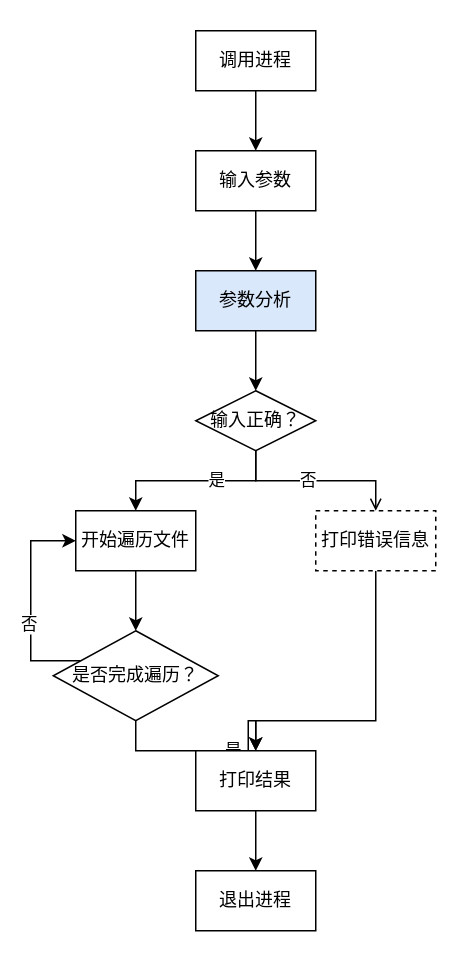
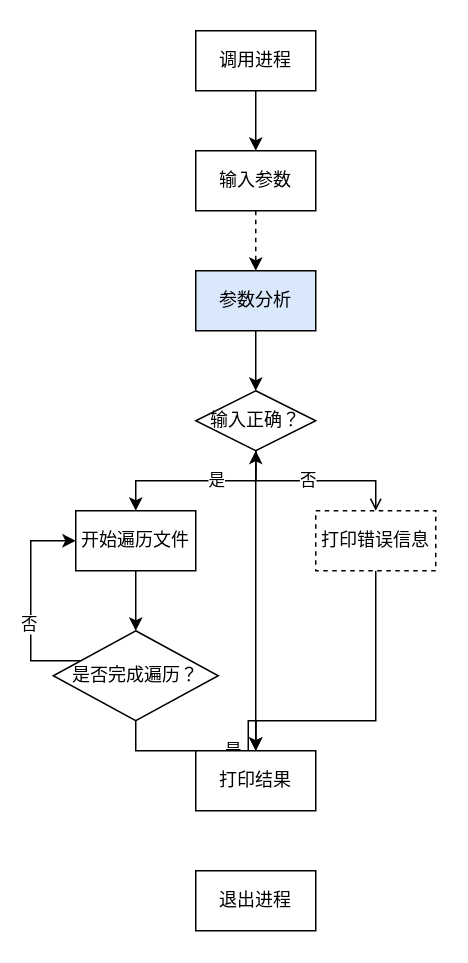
(256, 235) -> (256, 235)
(256, 836) -> (256, 601)
